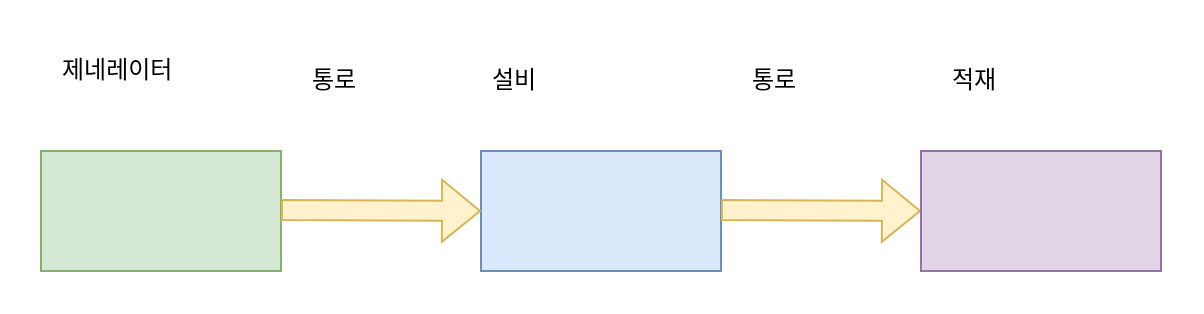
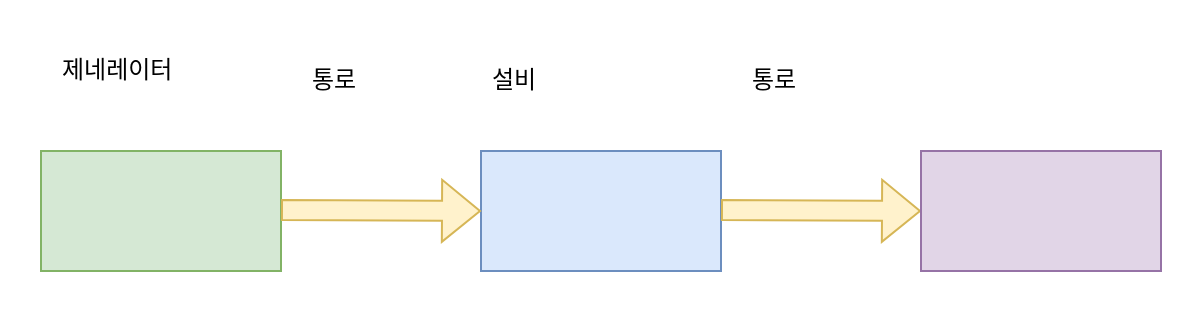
(1021, 81) -> none
